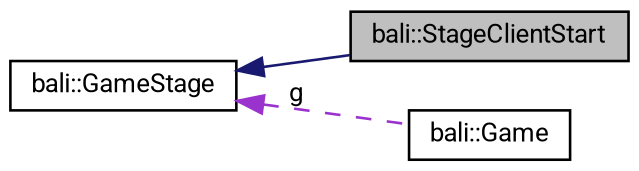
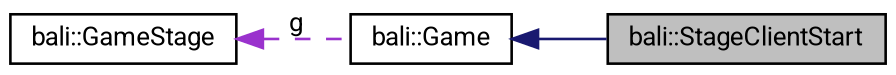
(307, 61) -> (573, 39)
